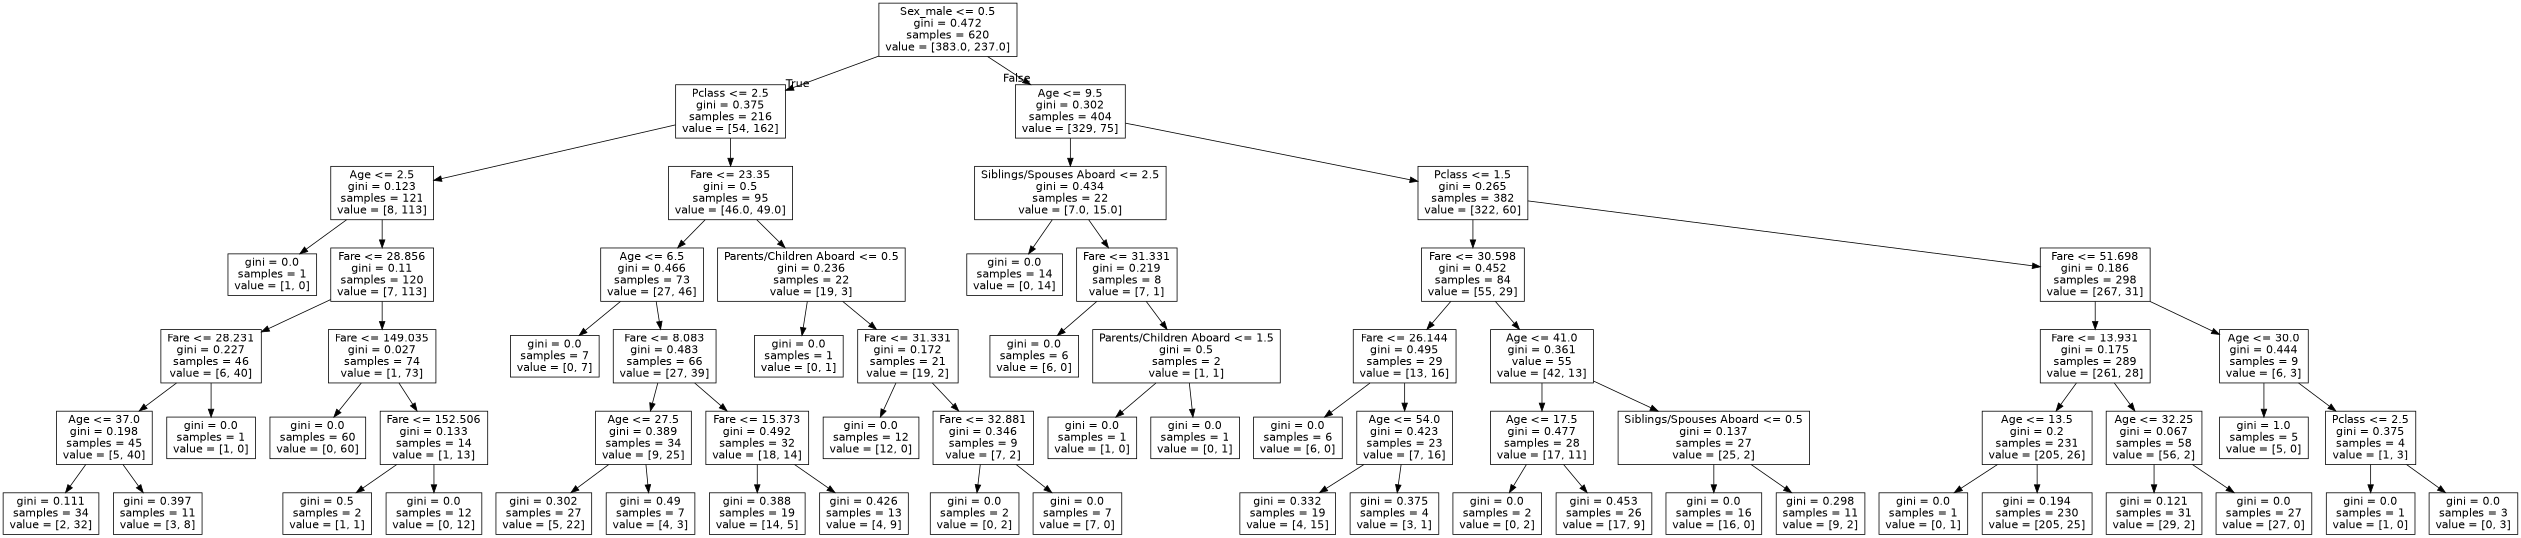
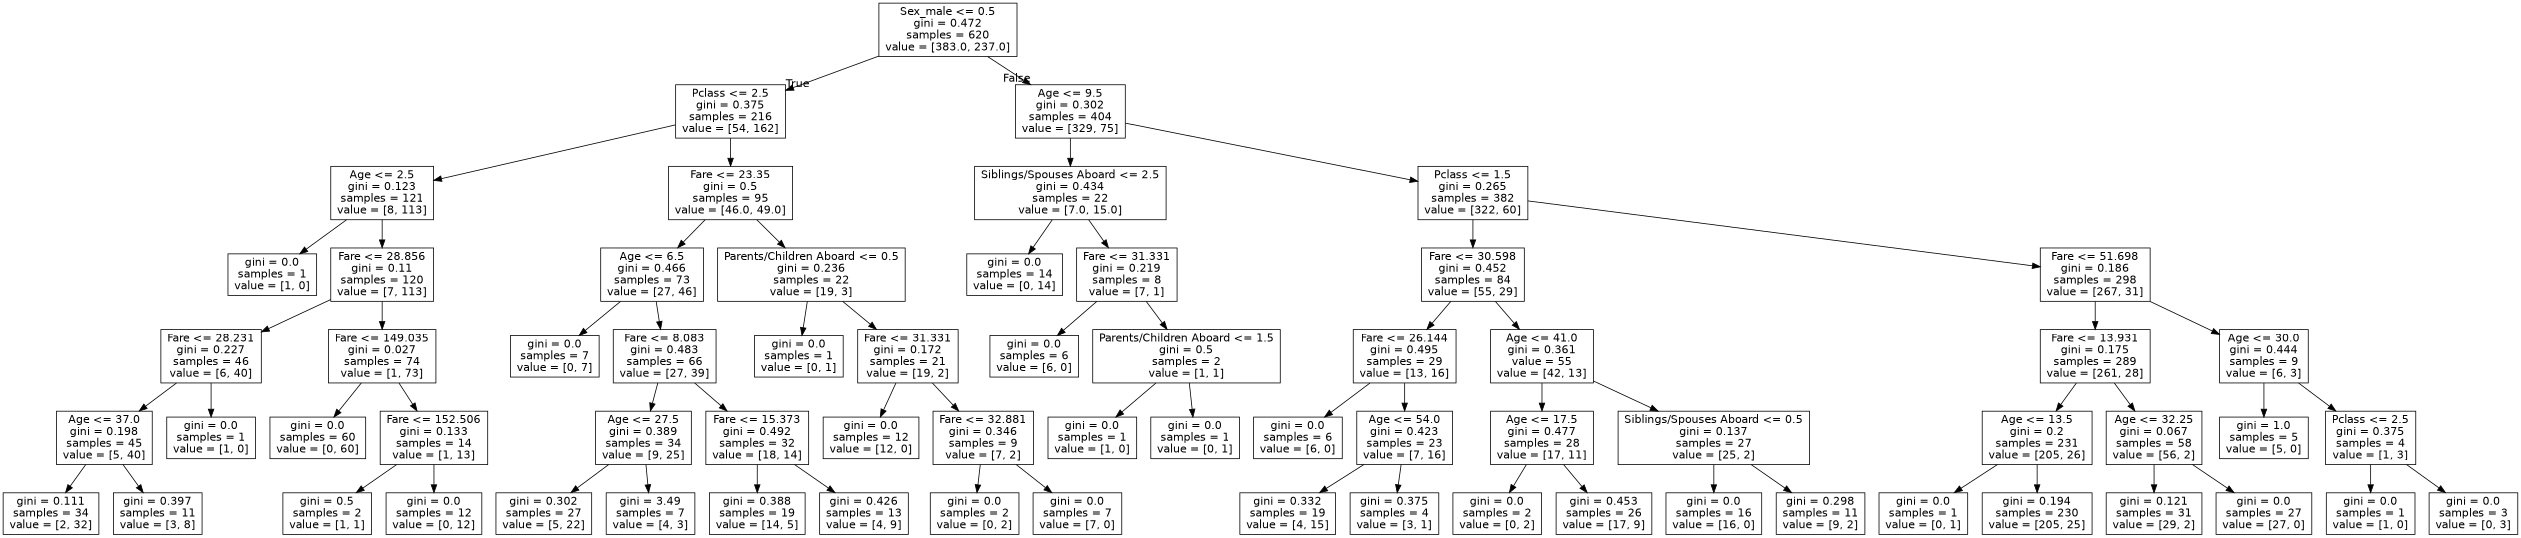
(651, 514) -> (651, 514)
